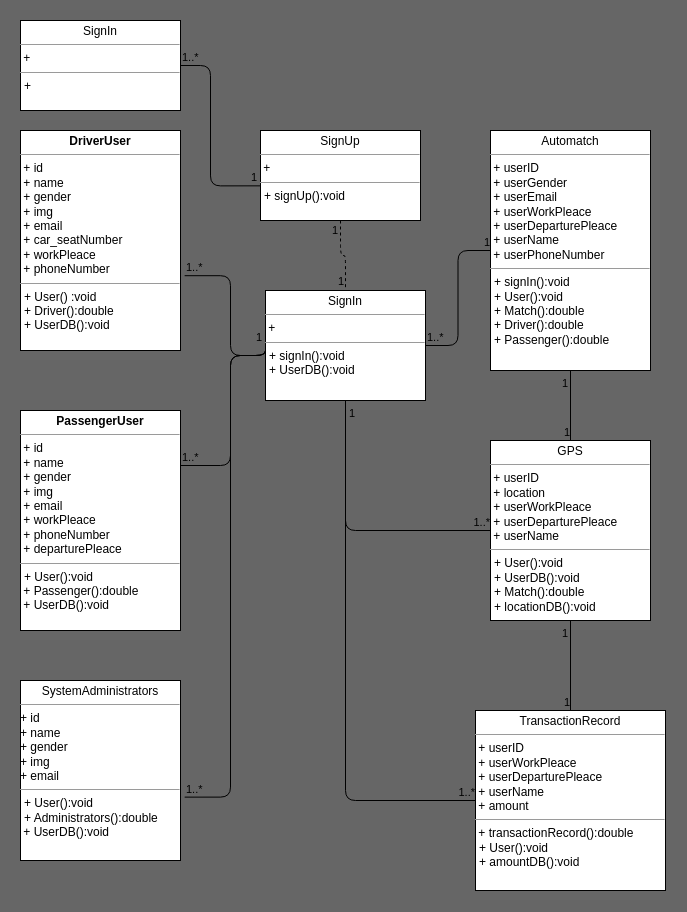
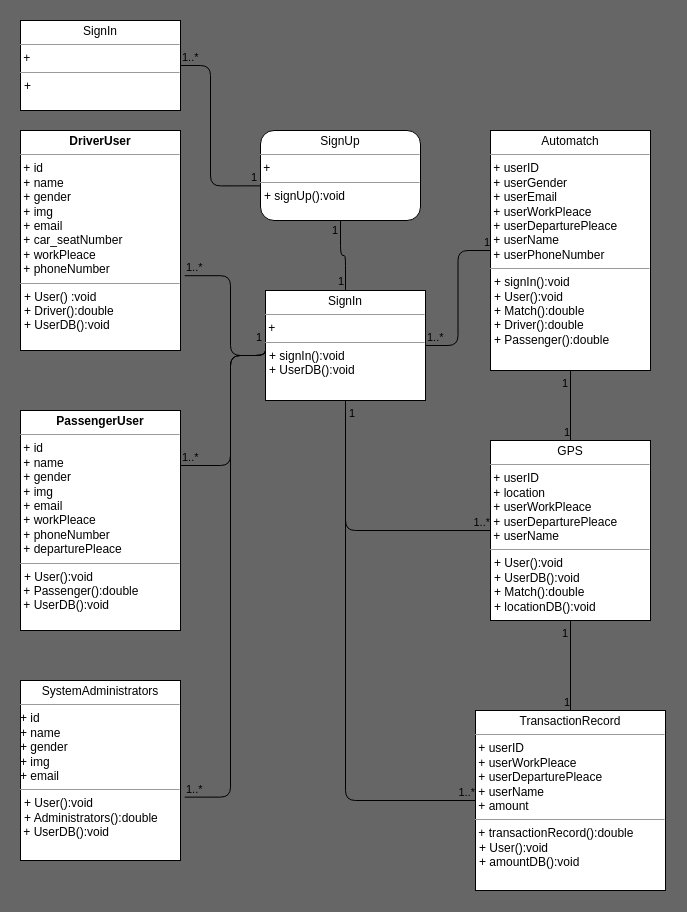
(341, 176) -> (341, 176)
(344, 256) -> (344, 256)
